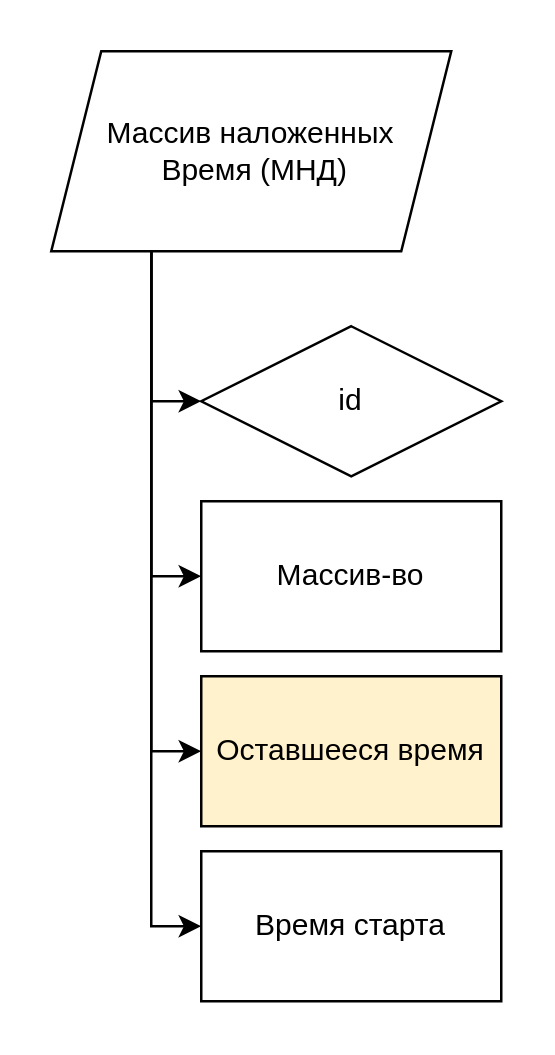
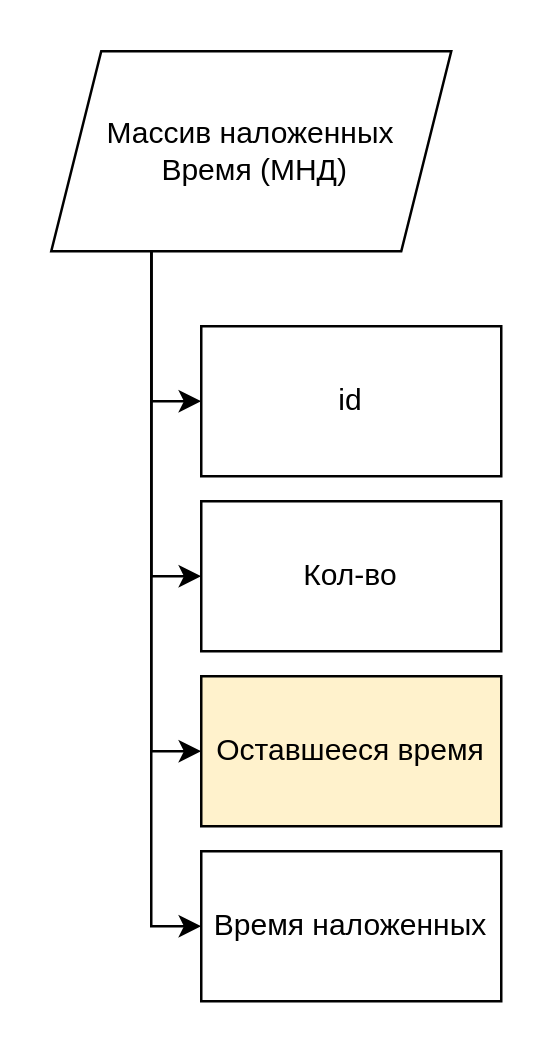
(351, 401) -> (351, 401)
(351, 576) -> (351, 576)
(351, 926) -> (351, 926)
